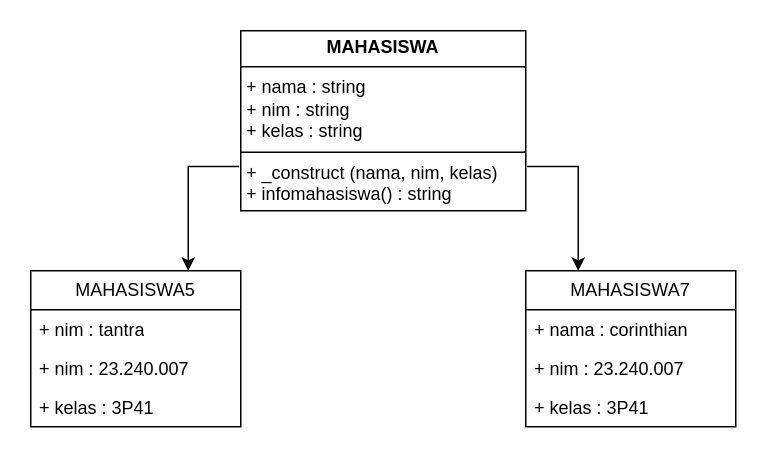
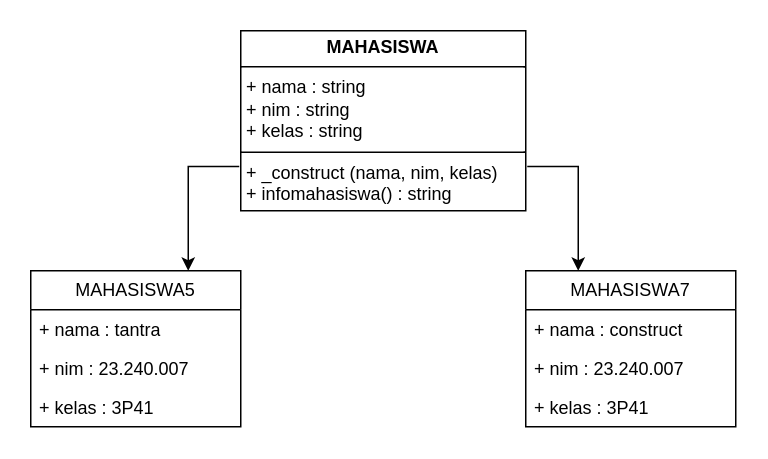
(99, 331) -> (106, 331)
(616, 331) -> (616, 331)
